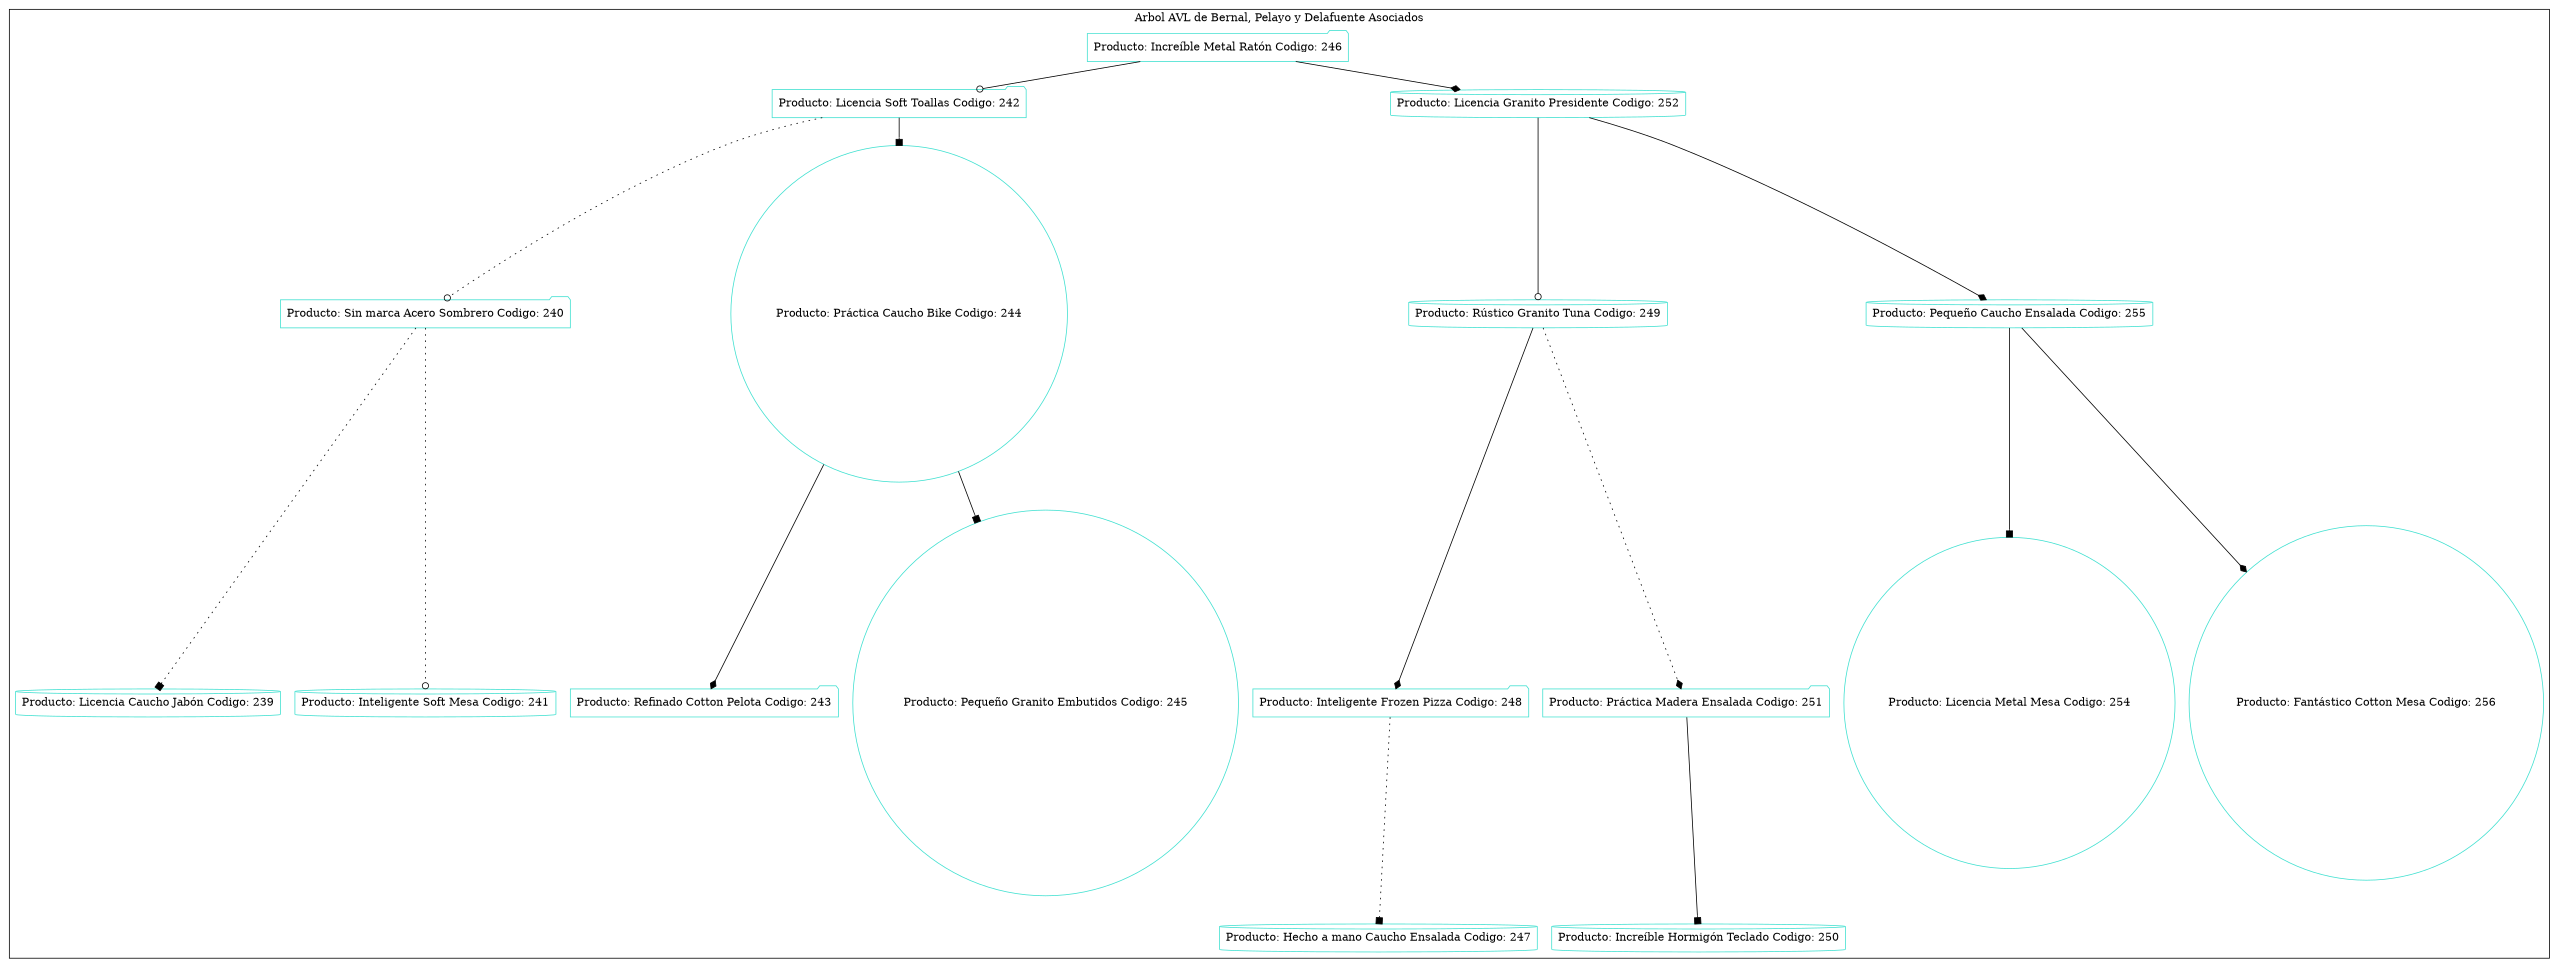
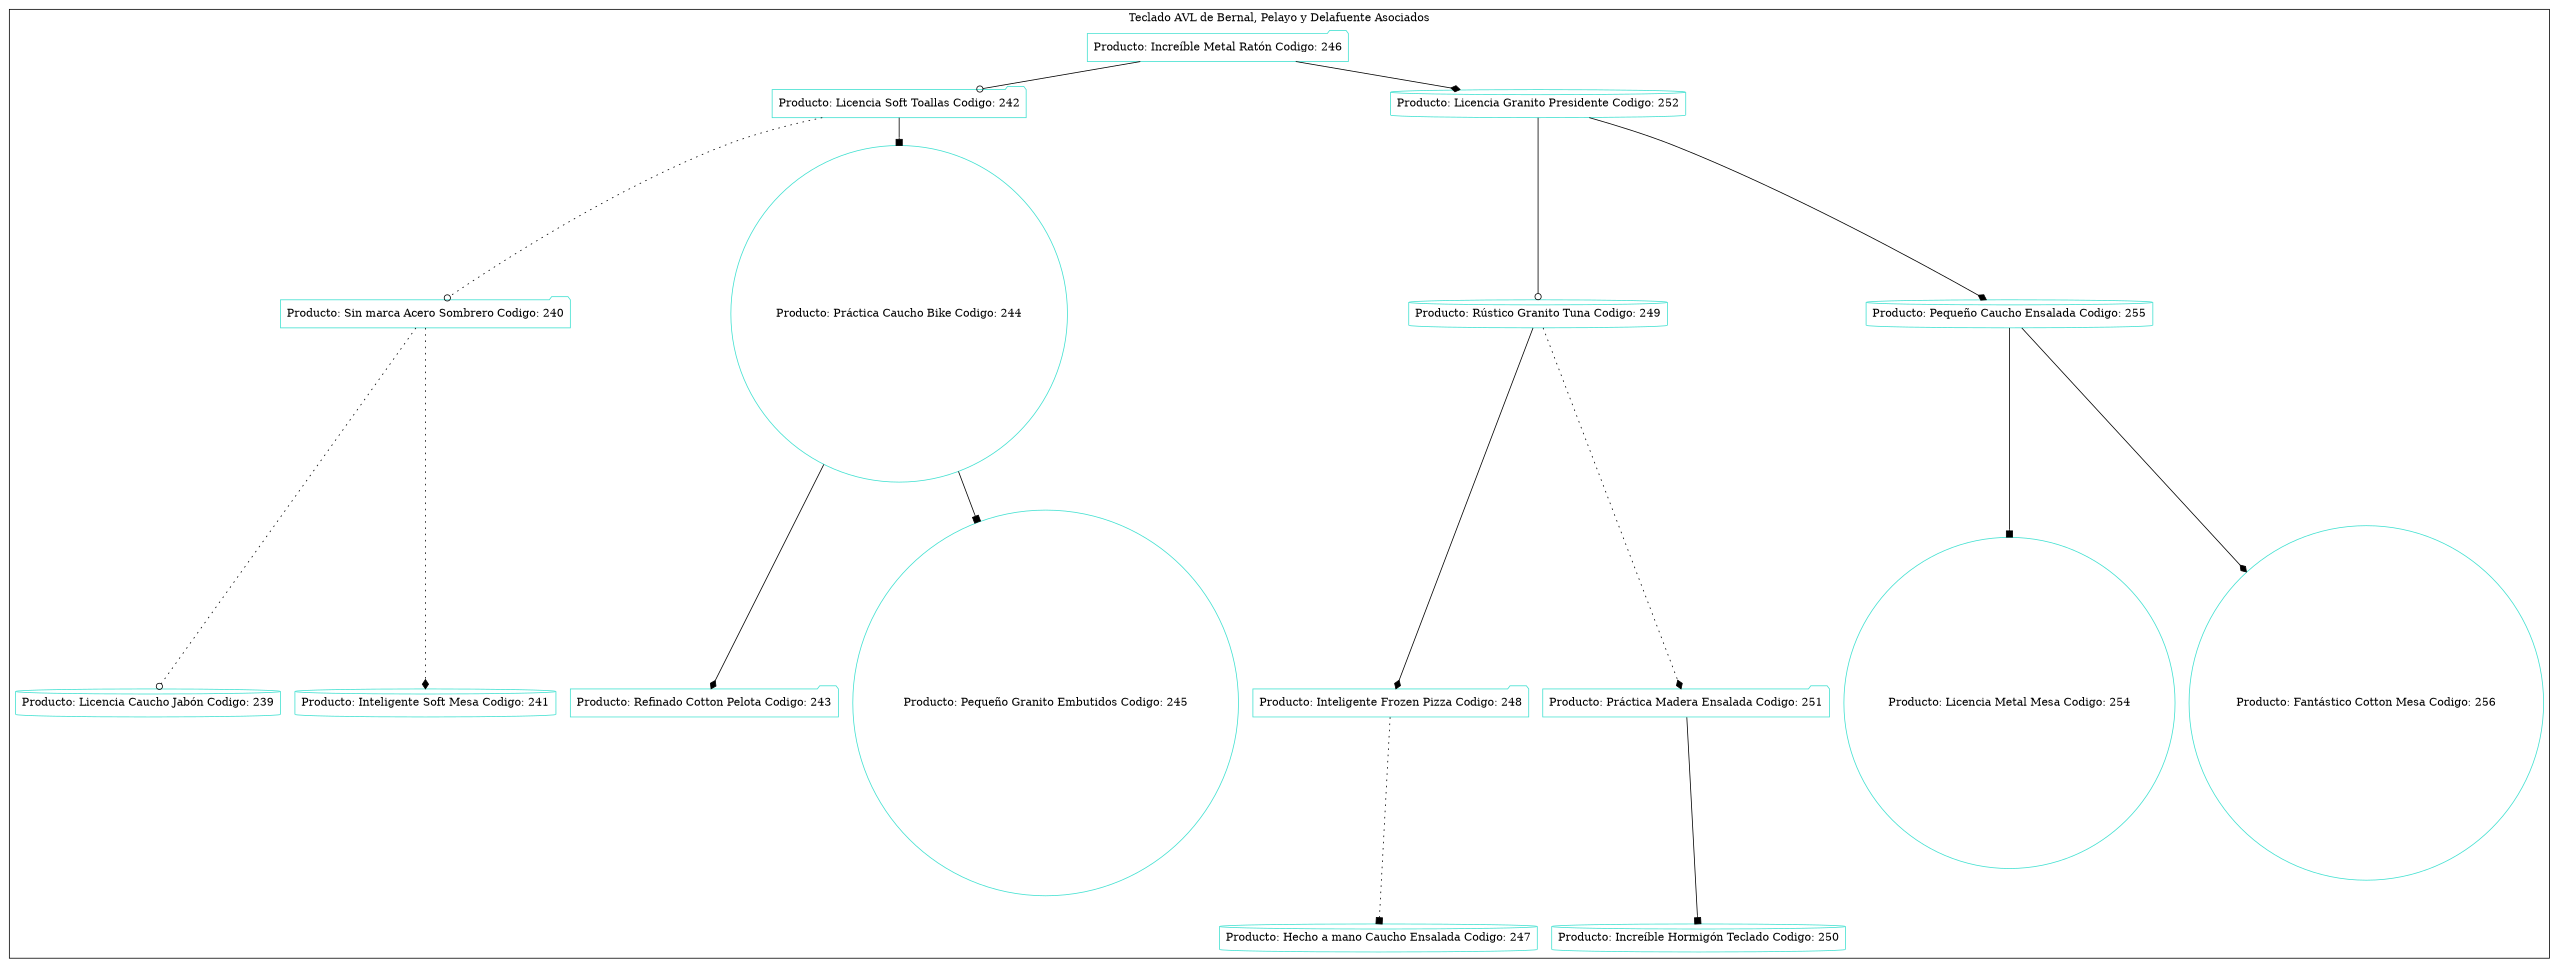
(1279, 18) -> (1279, 18)
(425, 505) -> (425, 505)
(289, 506) -> (289, 506)
